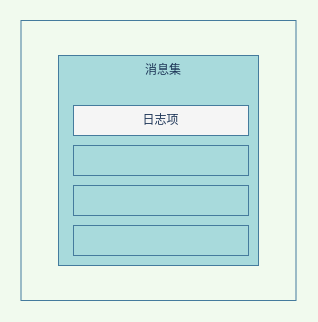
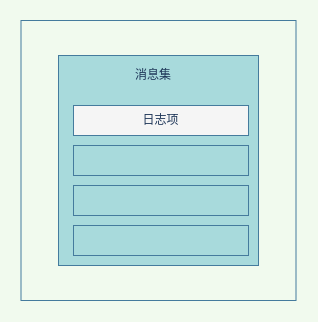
(164, 71) -> (154, 76)
